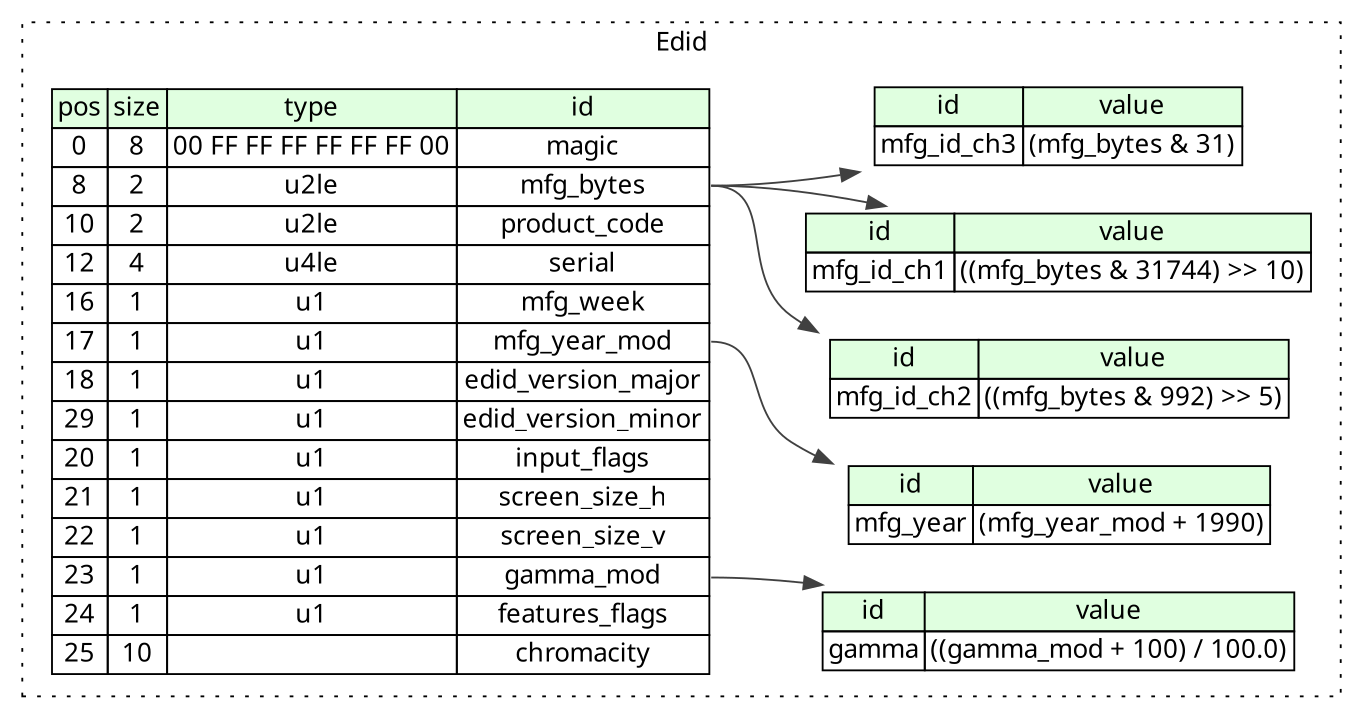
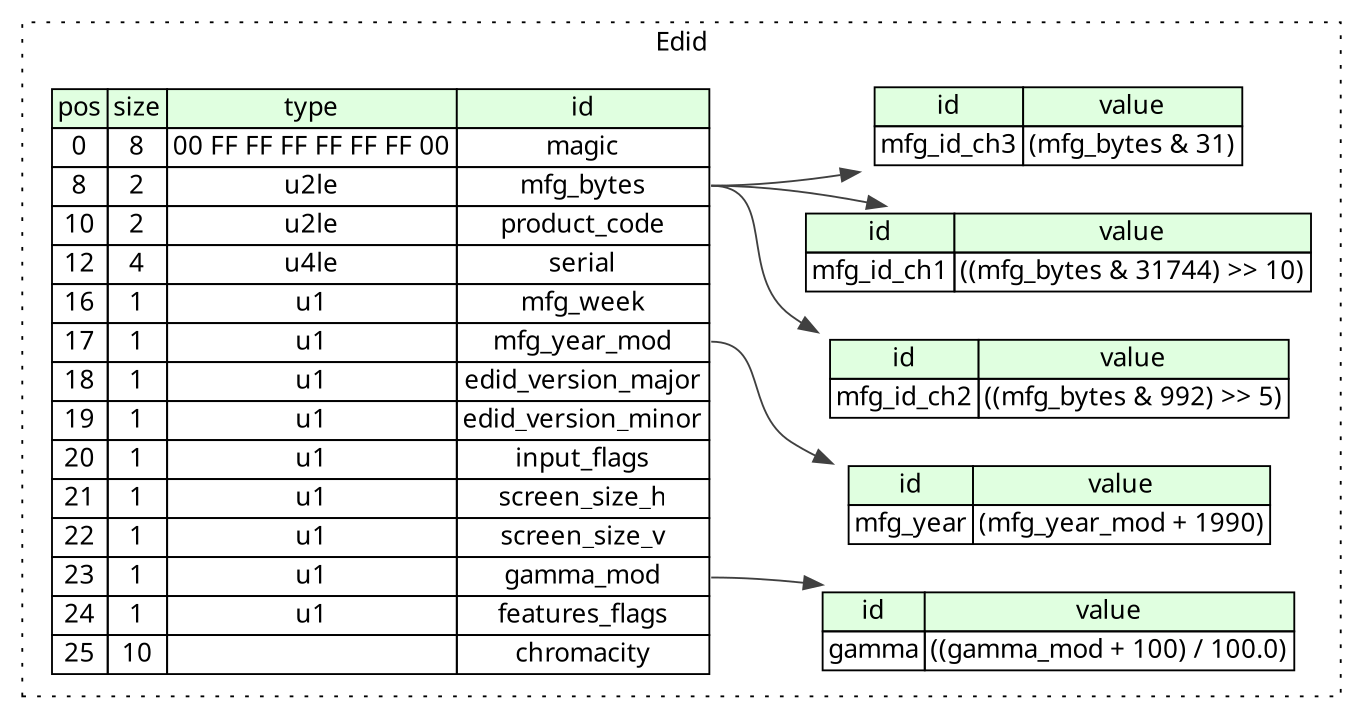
(80, 420) -> (80, 420)
